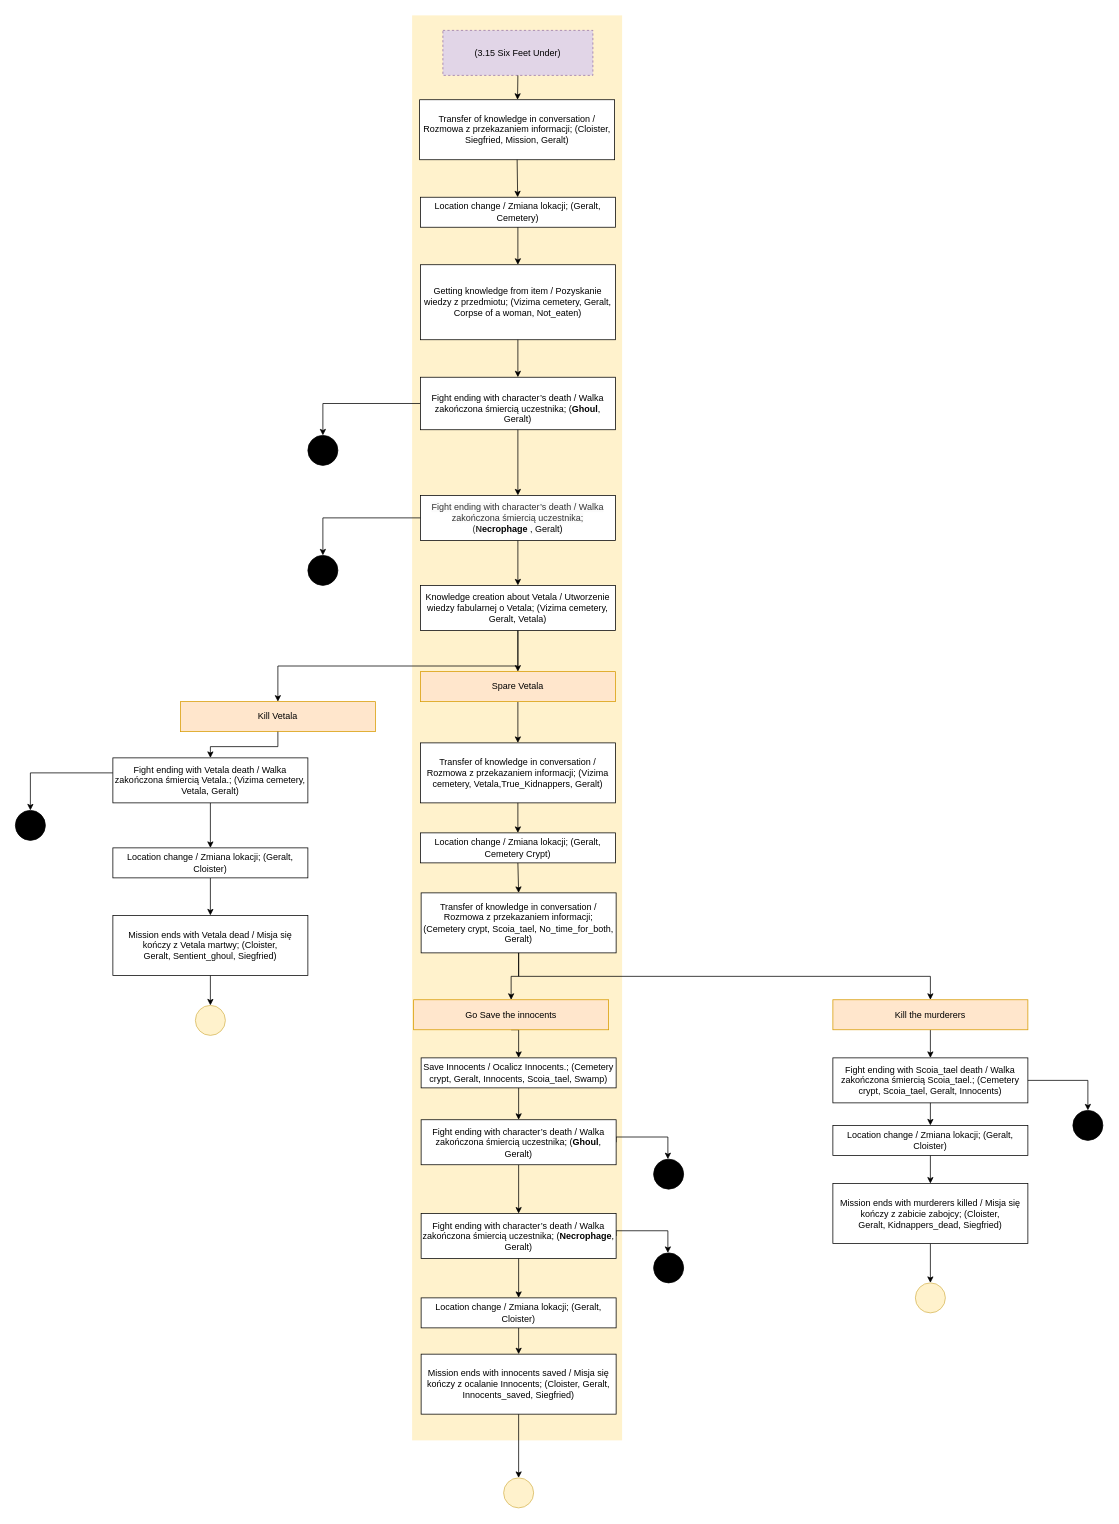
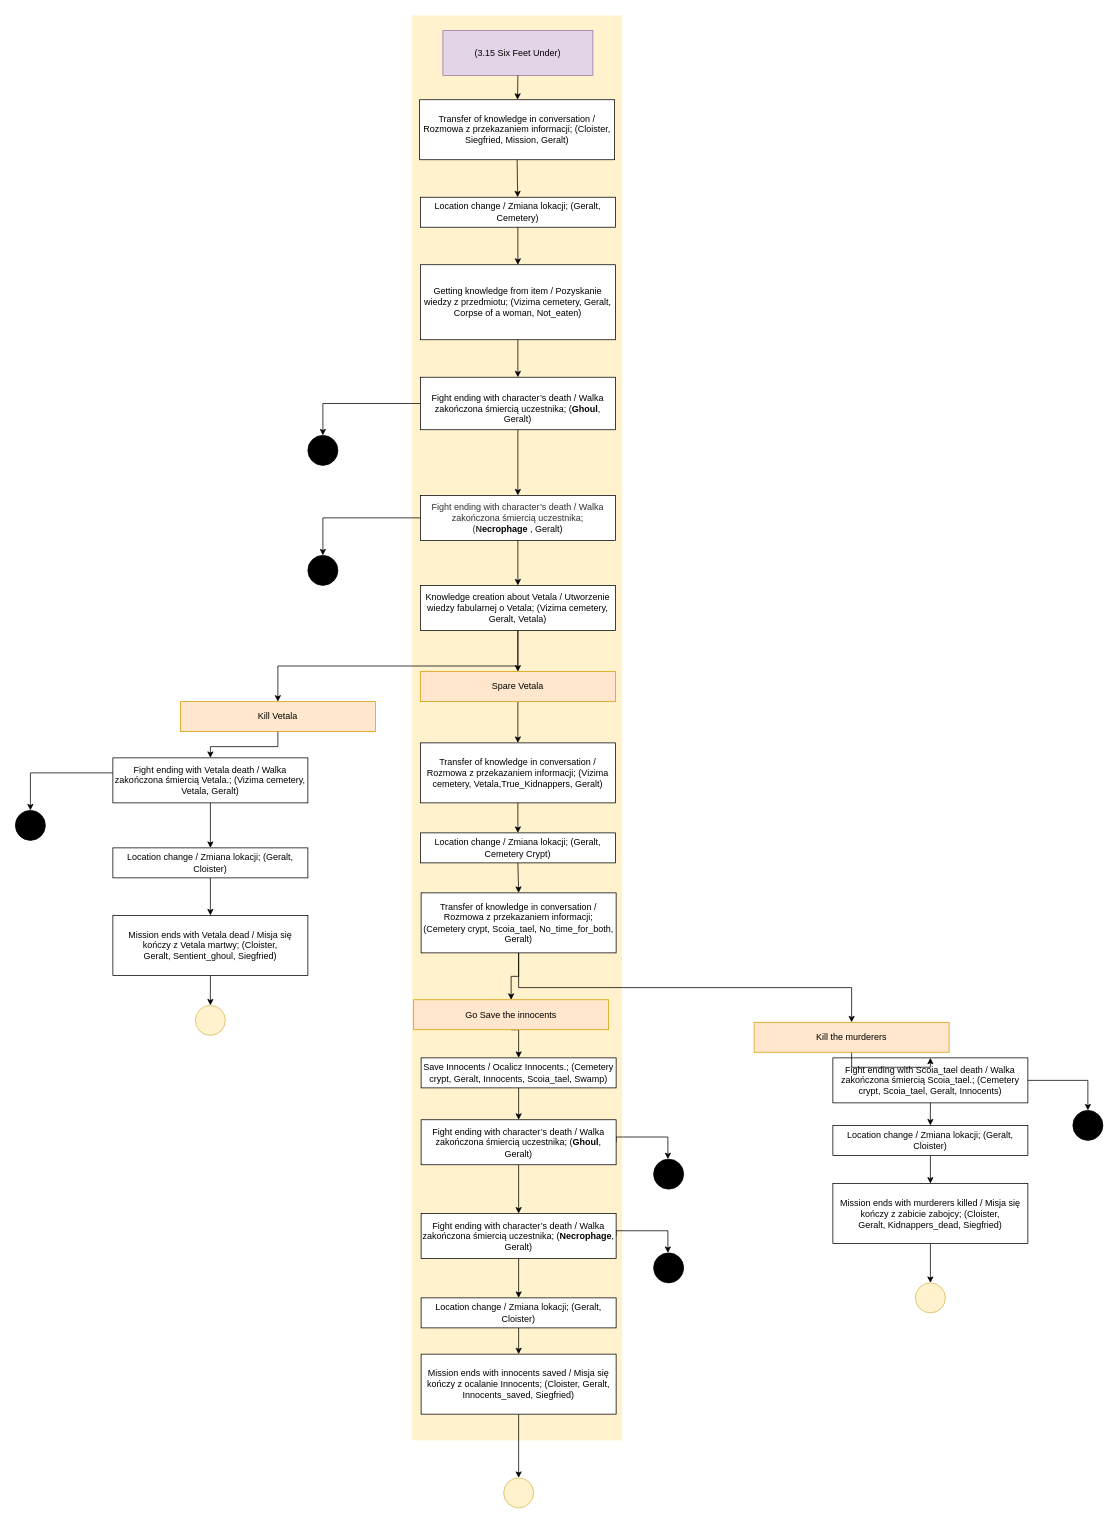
(518, 53) -> (518, 53)
(930, 1015) -> (852, 1037)
